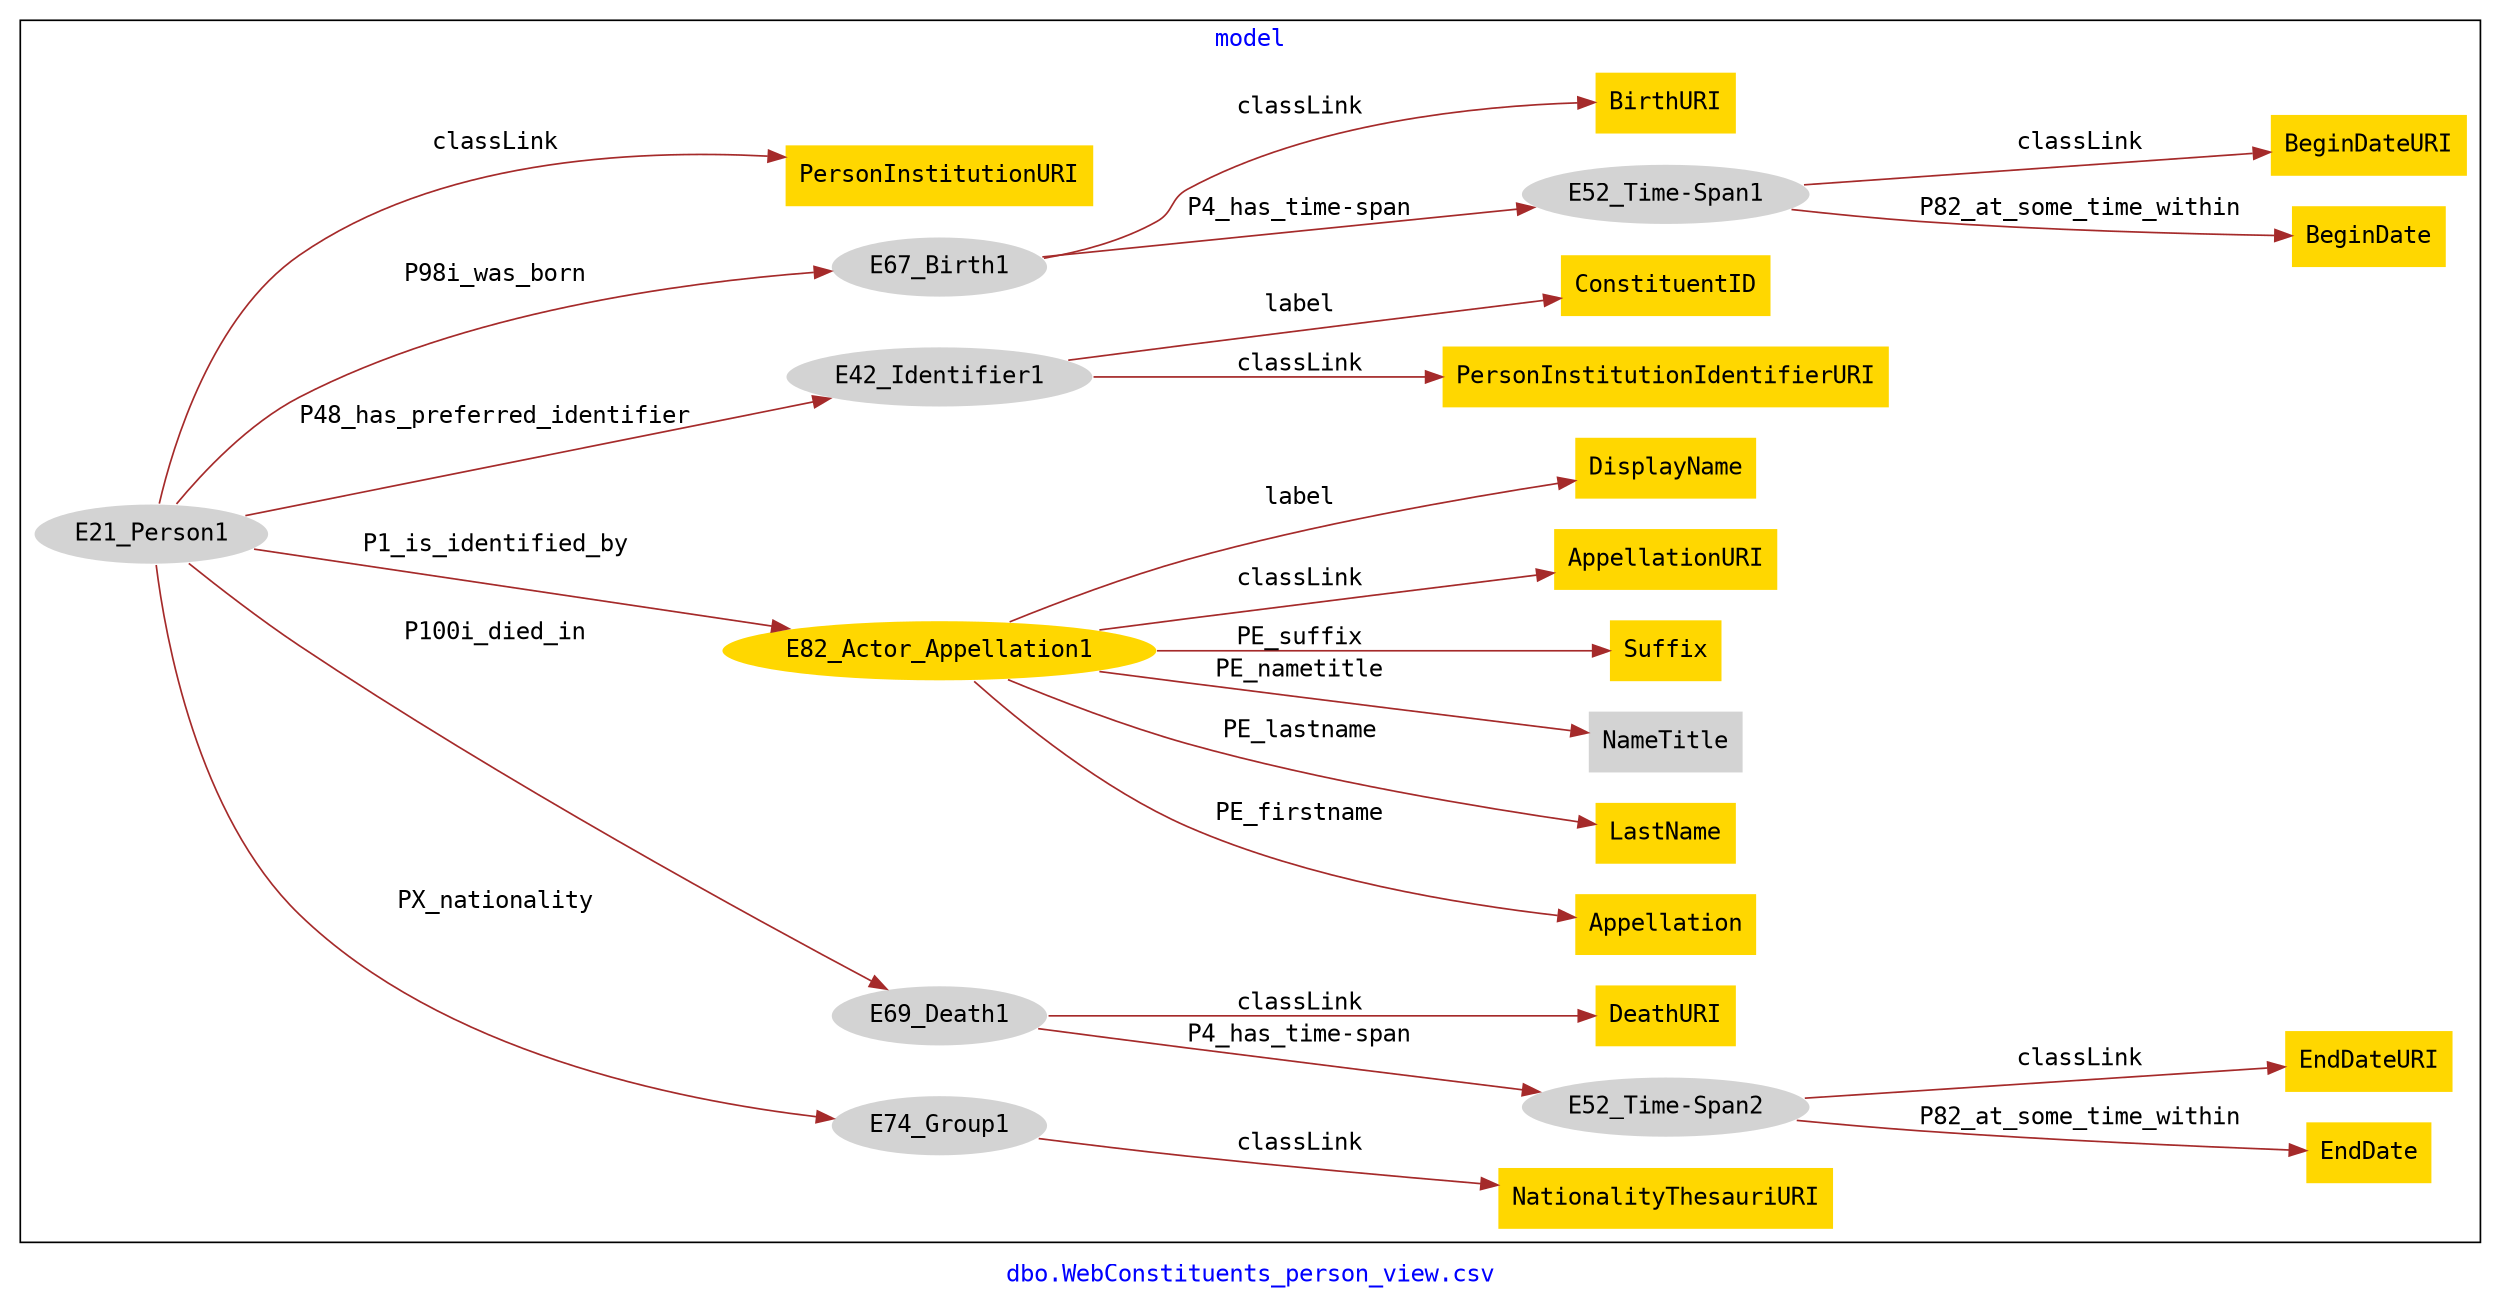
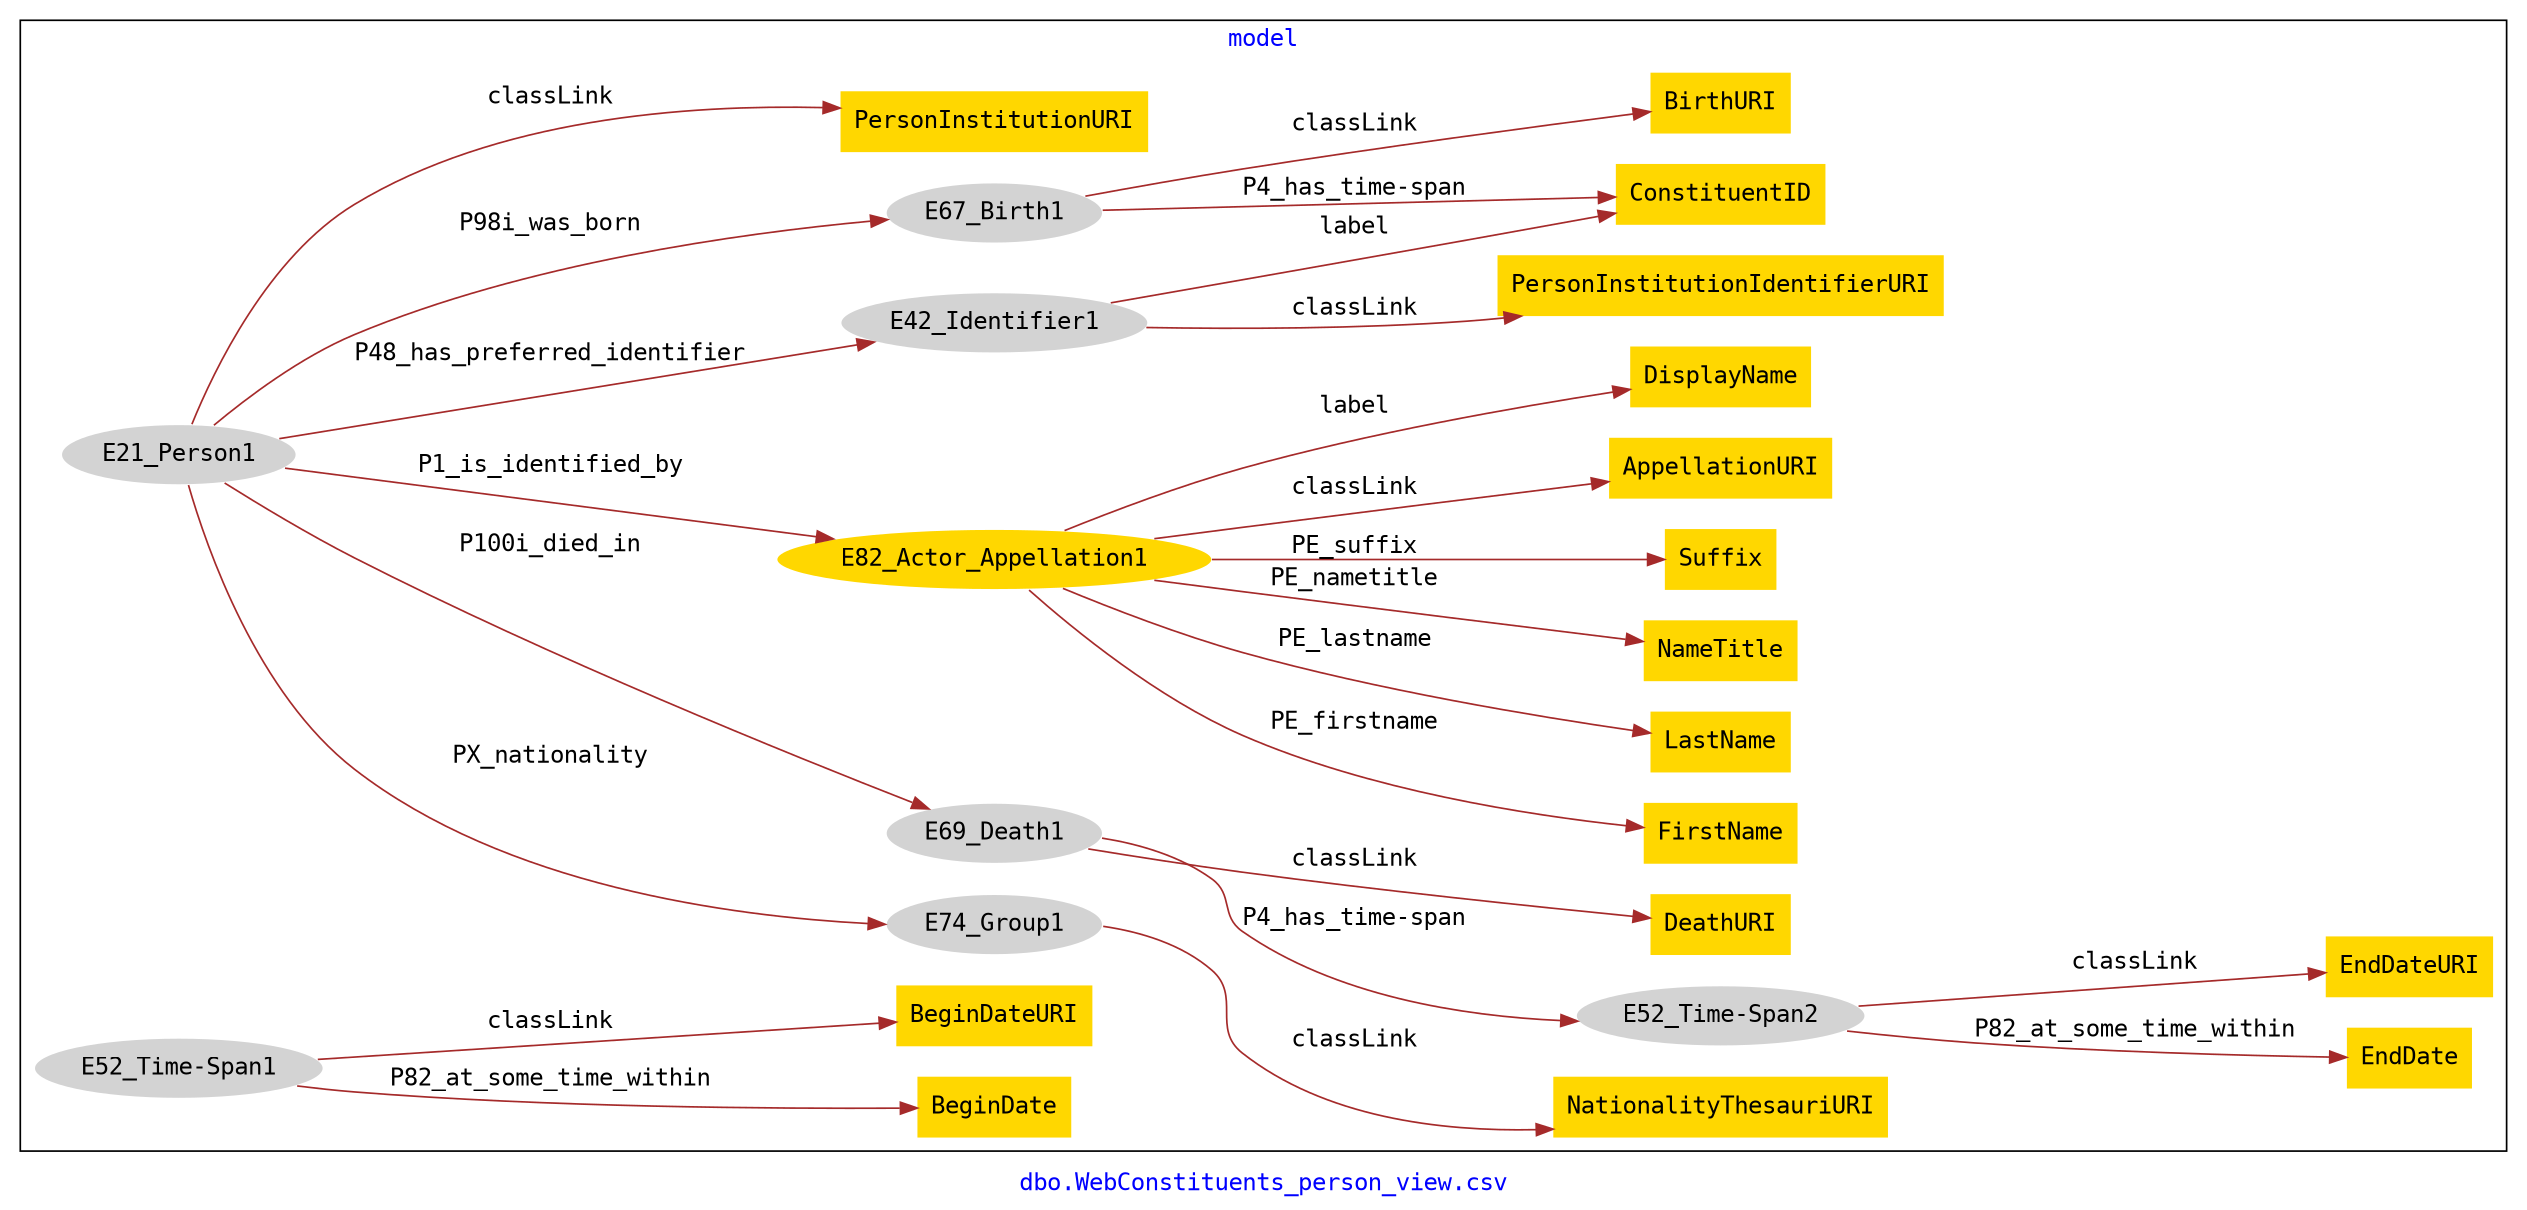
(1280, 233) -> (1350, 204)
(1666, 742) -> (1721, 651)
(1666, 925) -> (1721, 833)
